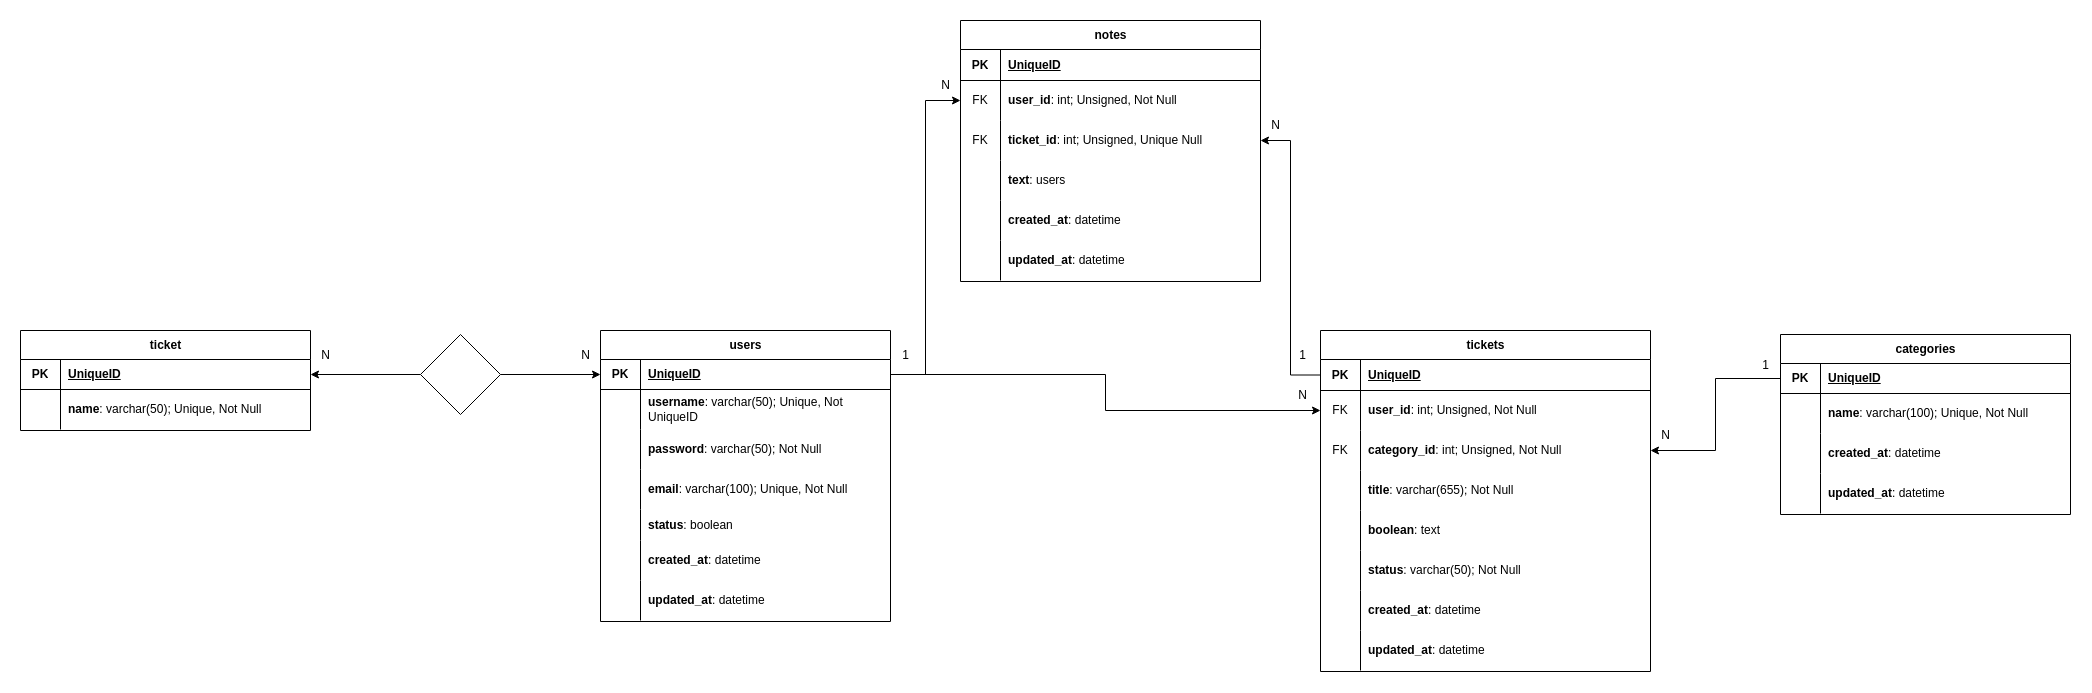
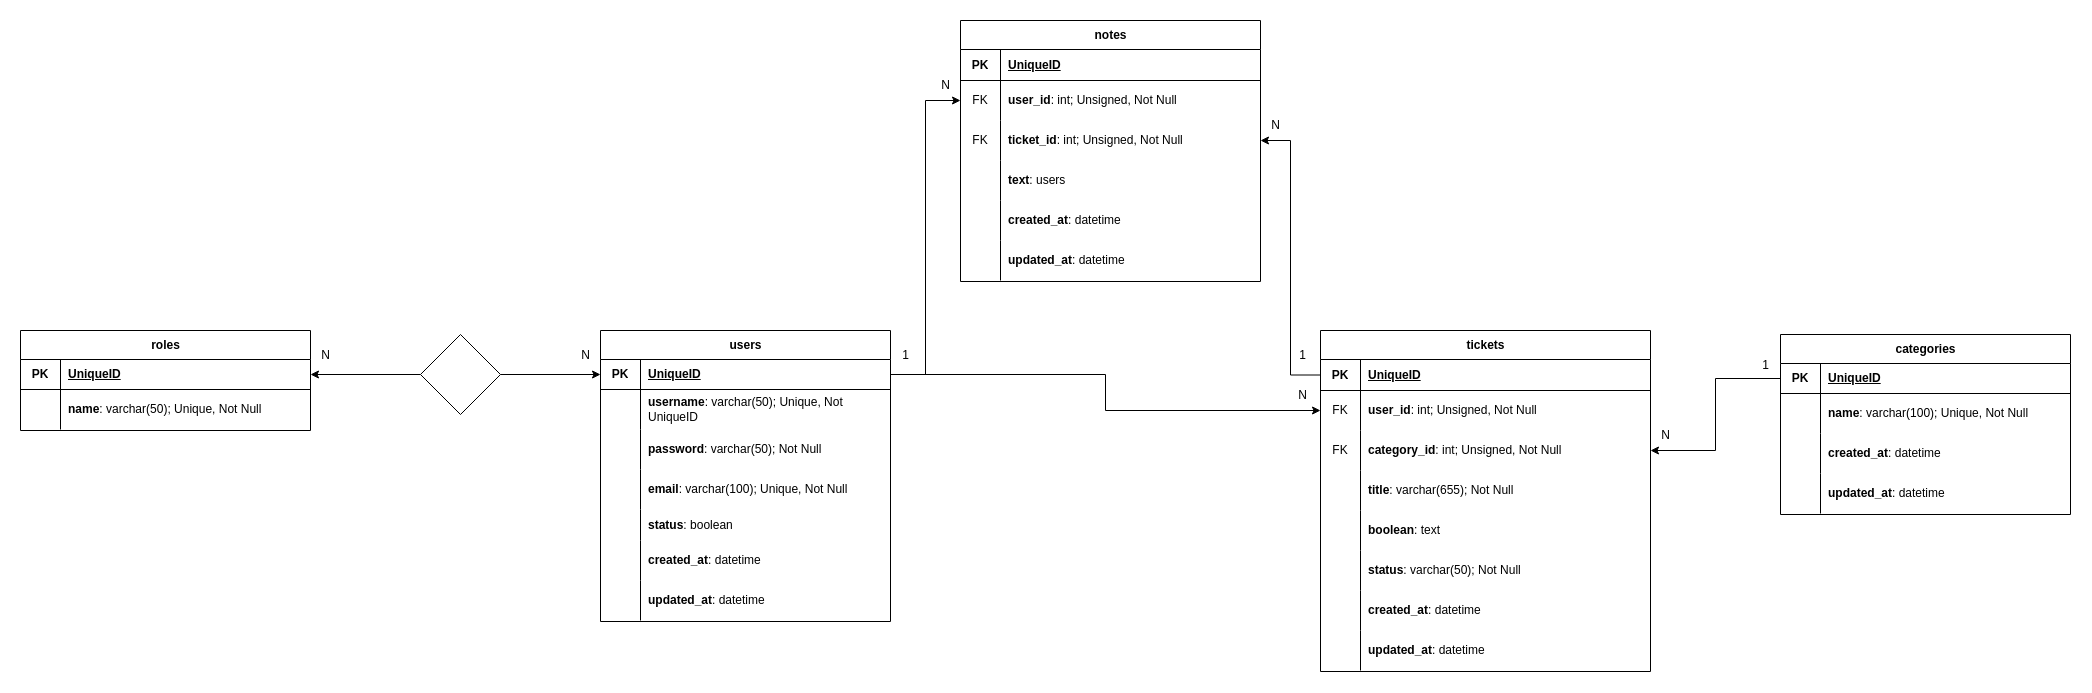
(1111, 141) -> (1102, 141)
(166, 346) -> (166, 346)
